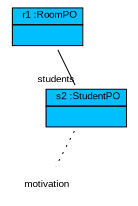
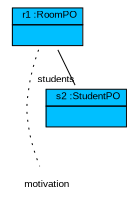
(65, 149) -> (27, 108)
